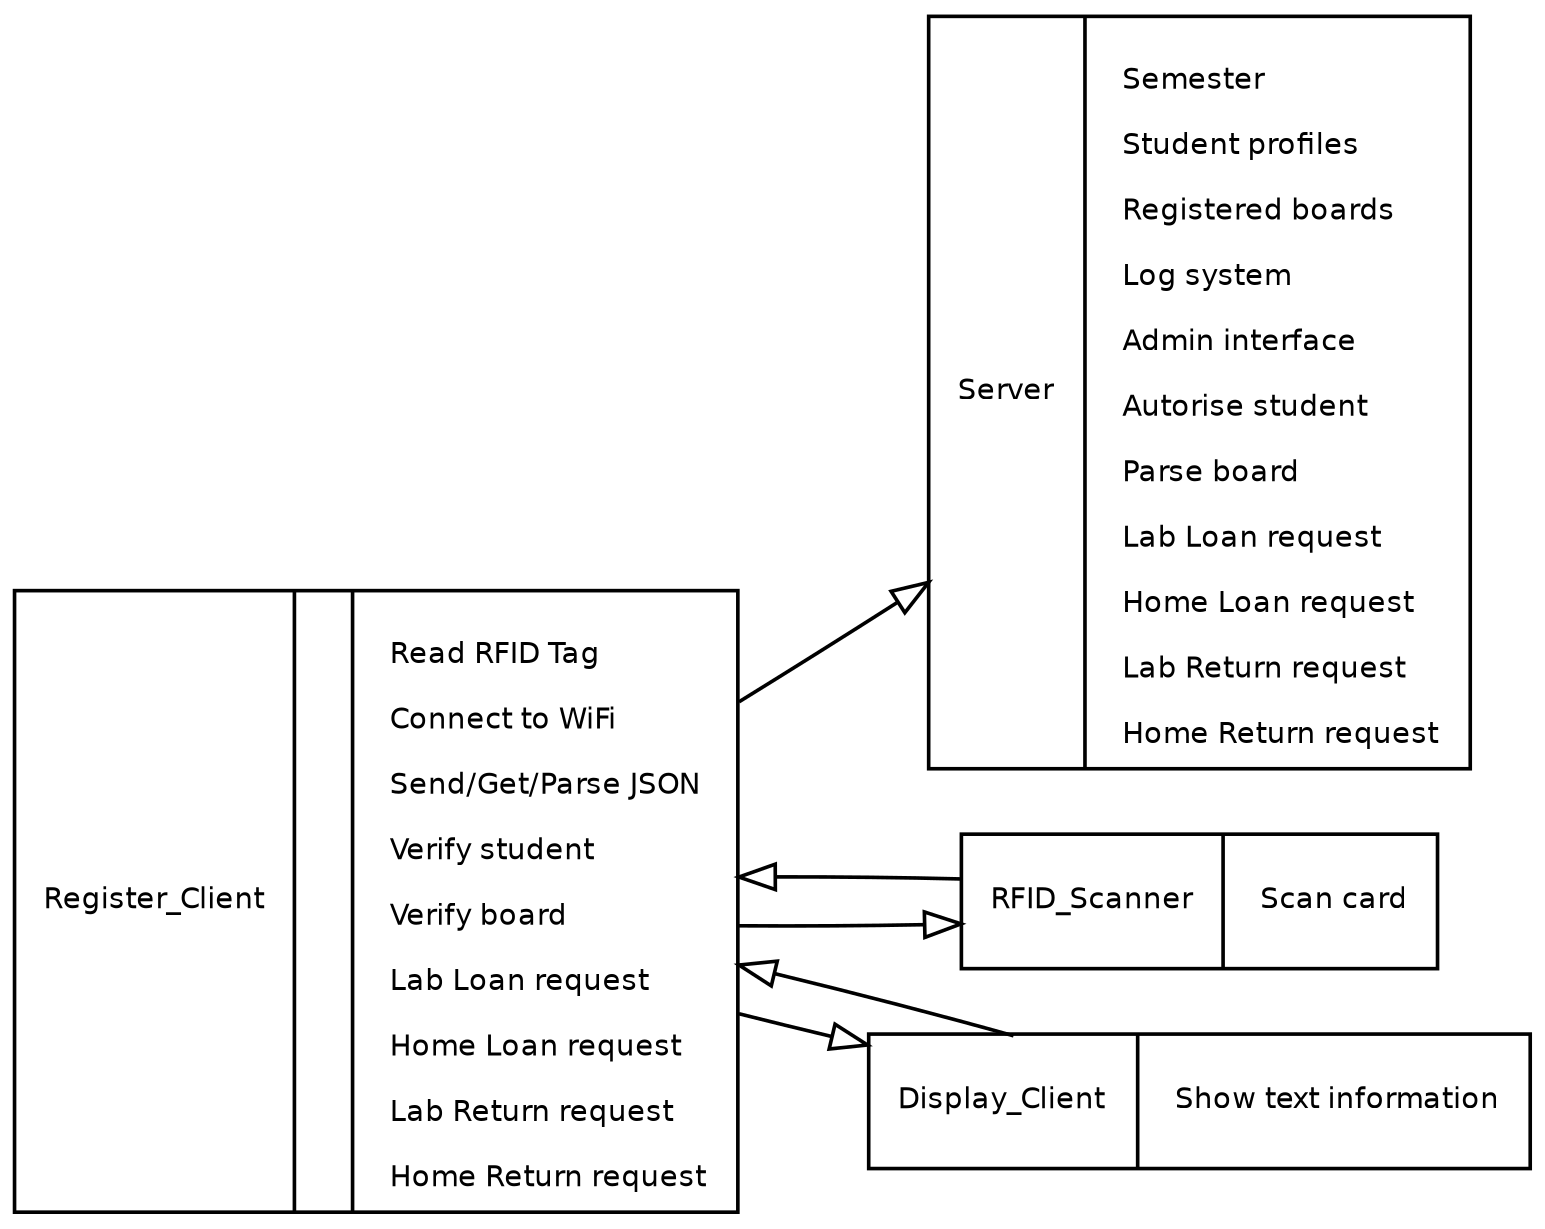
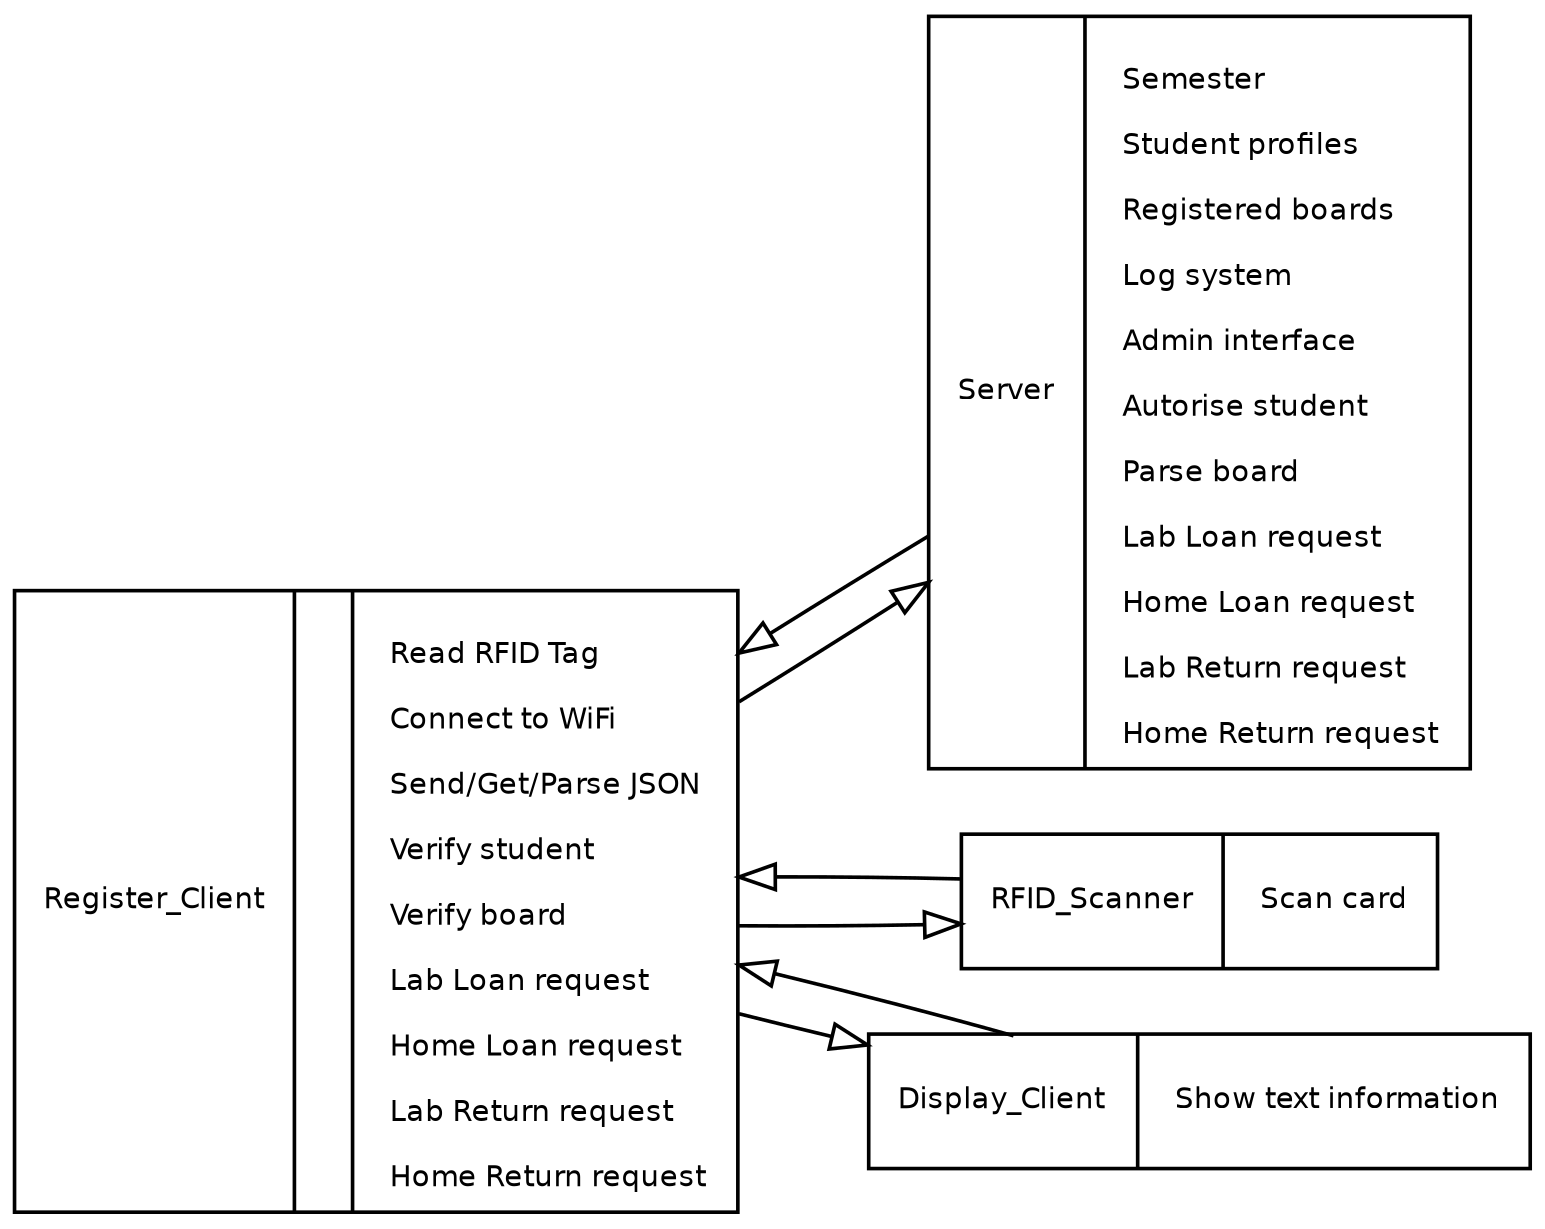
none -> (849, 584)
